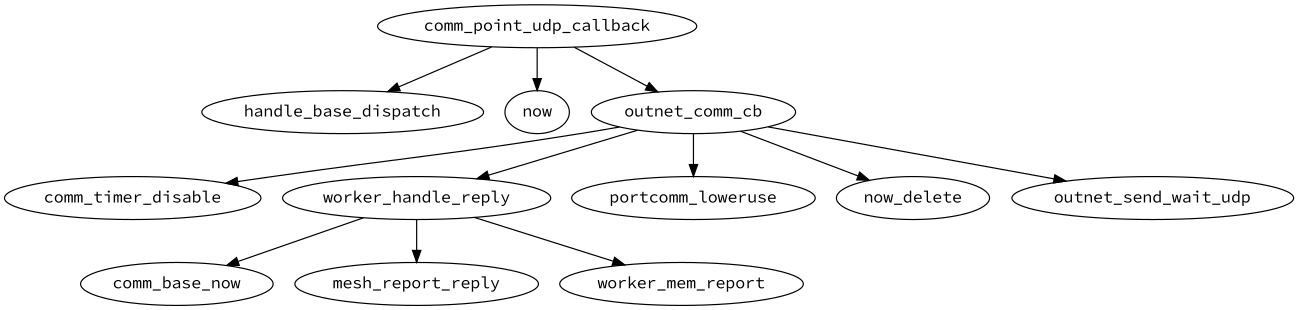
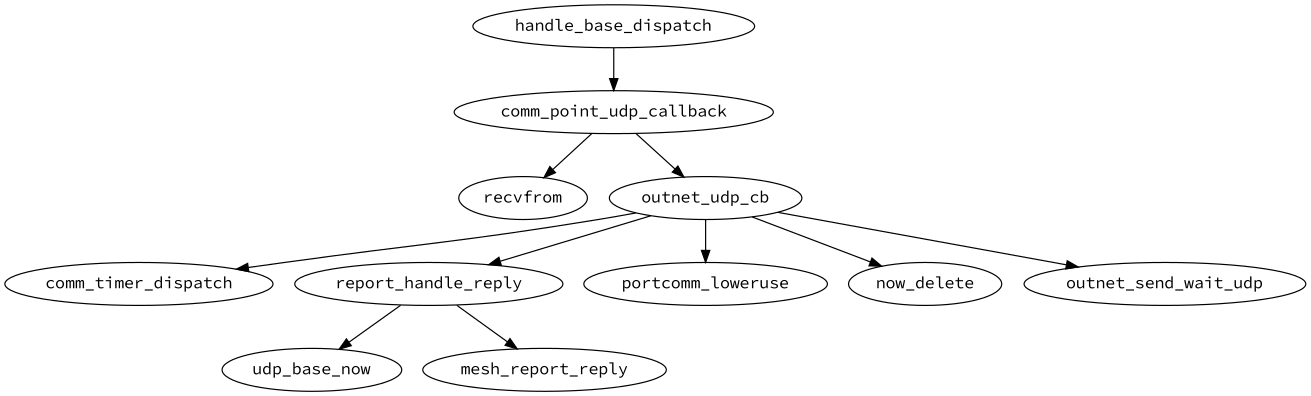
(445, 67) -> (614, 63)
(537, 112) -> (523, 198)
(693, 112) -> (706, 198)
(133, 198) -> (139, 284)
(417, 198) -> (429, 284)
(177, 284) -> (312, 370)
(682, 284) -> none
